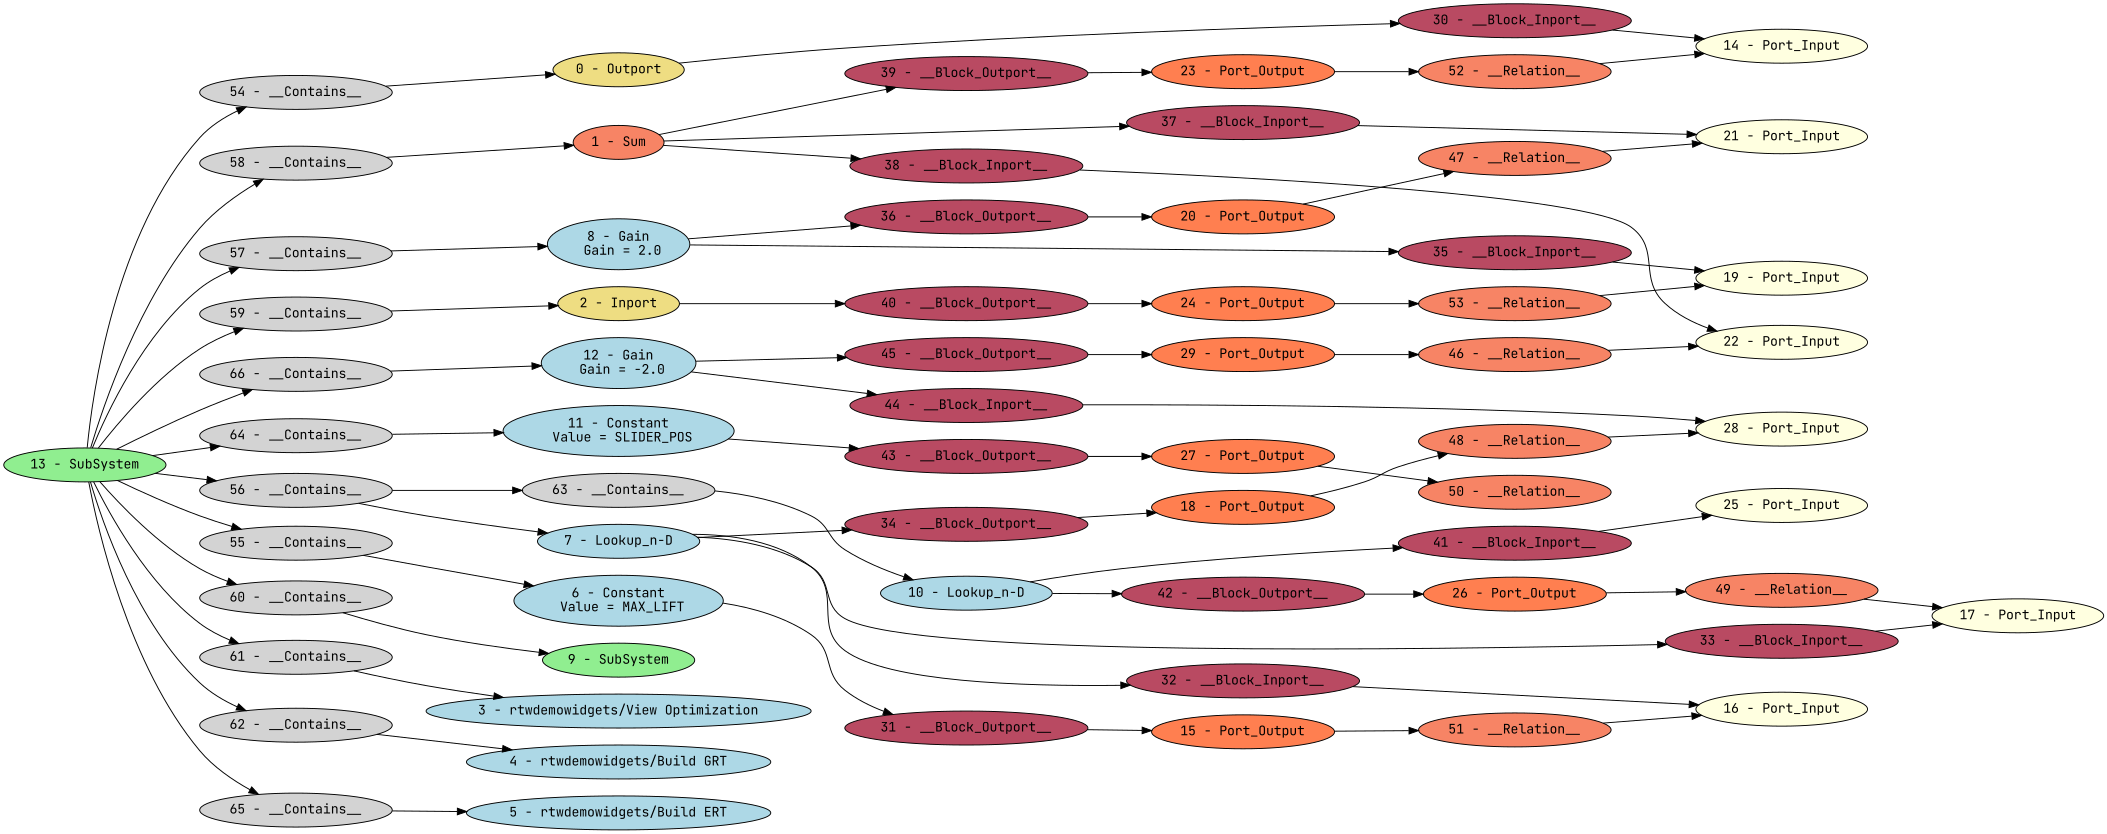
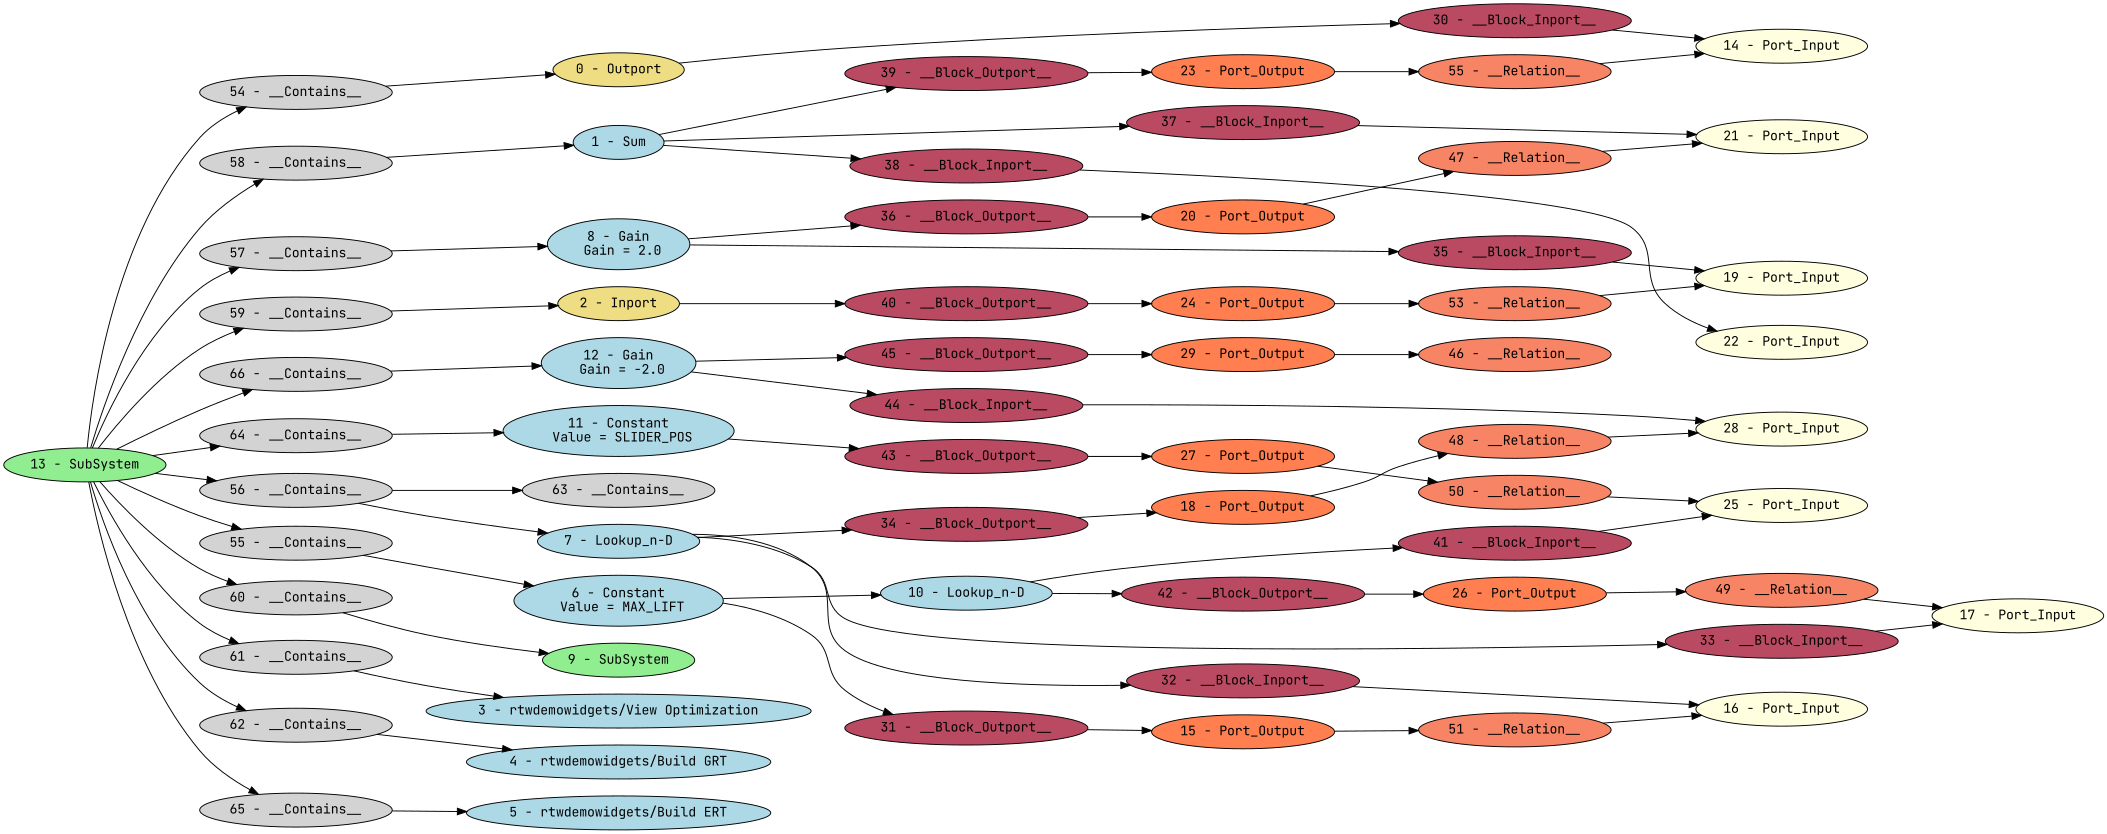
(1515, 72) -> (1515, 72)
(619, 142) -> (619, 142)
(1648, 348) -> none
none -> (1648, 499)
(817, 519) -> (797, 597)
